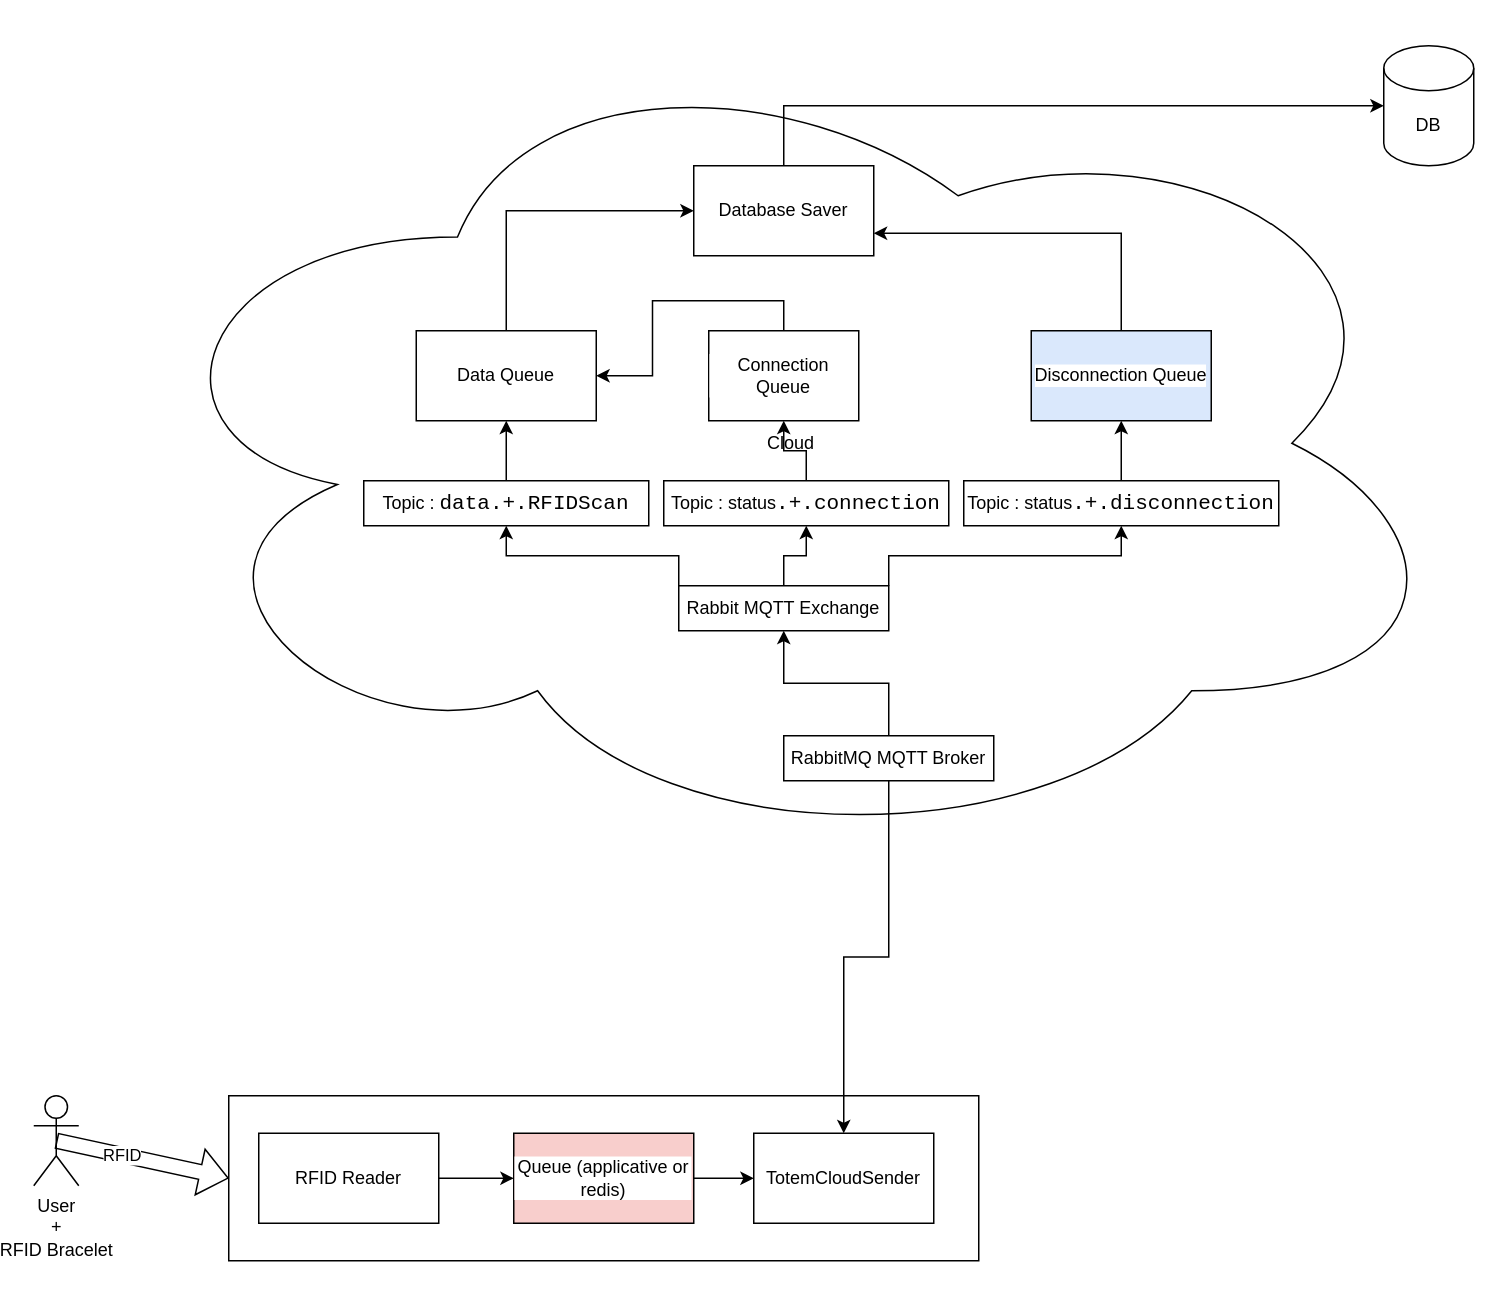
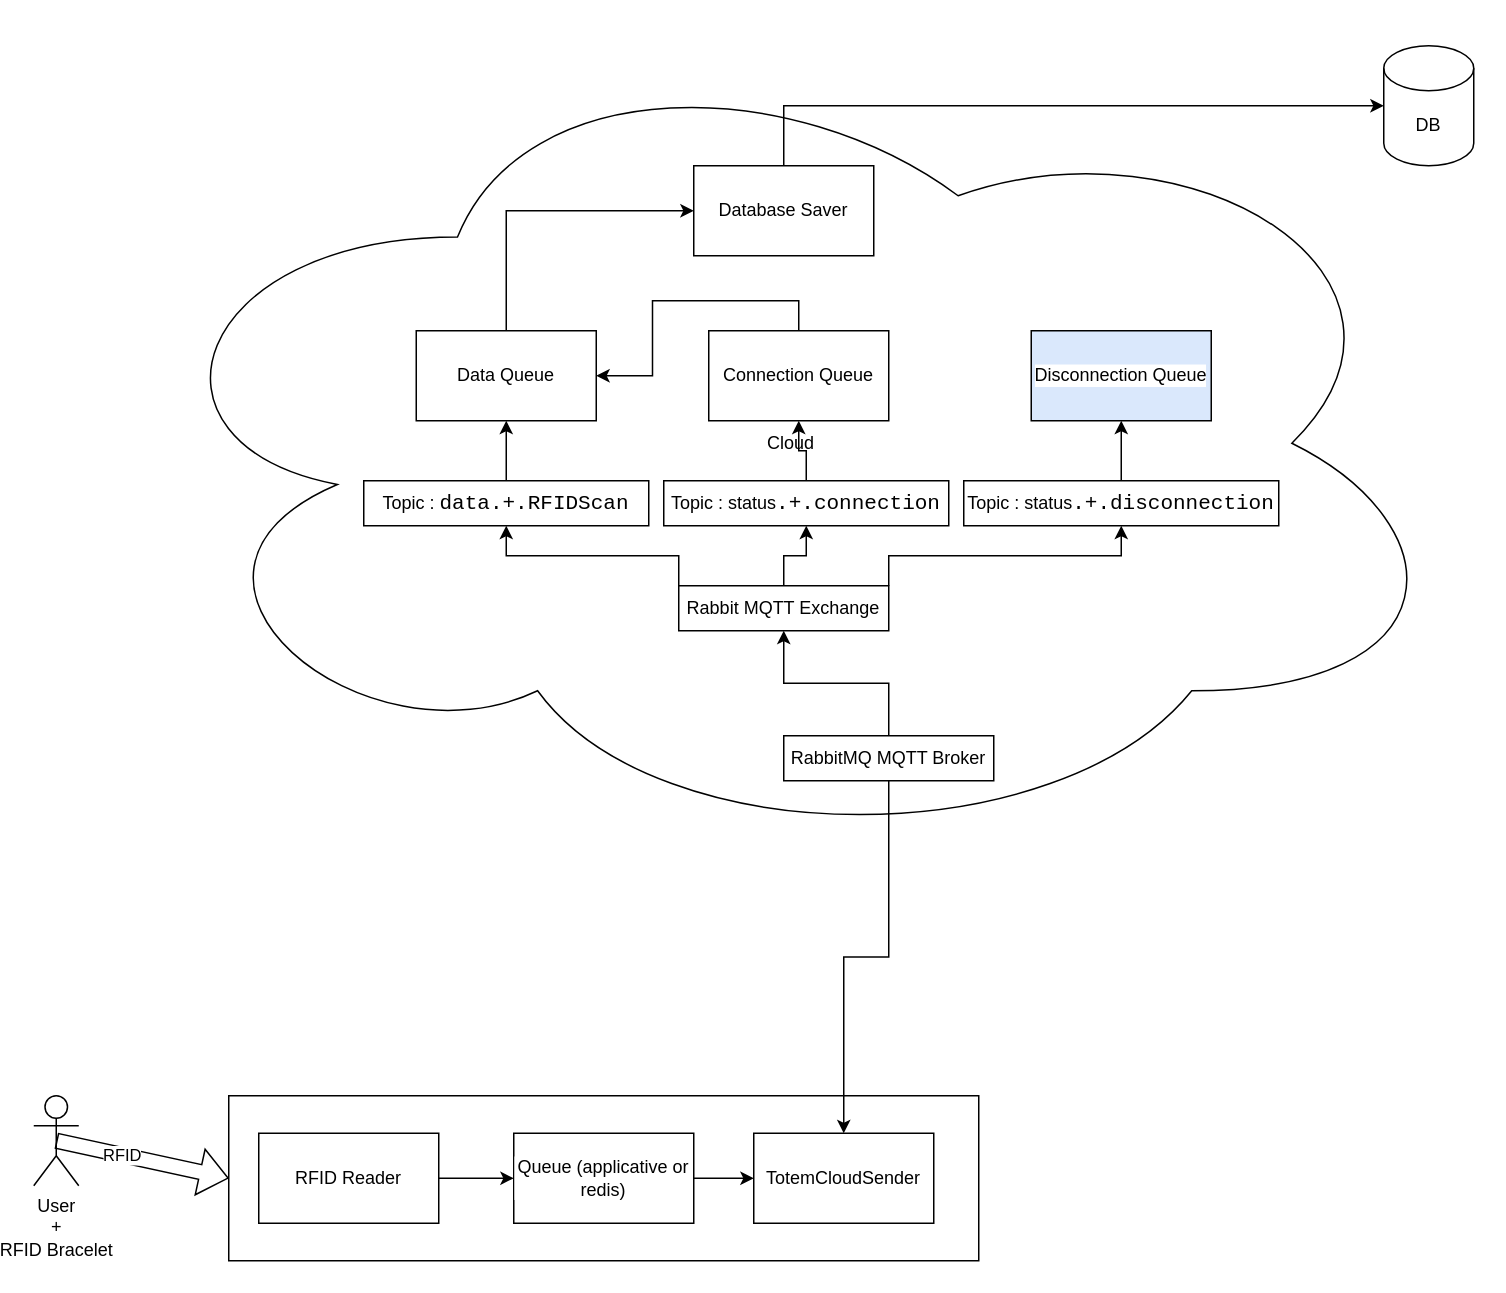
(1051, 233) -> none
(784, 376) -> (799, 376)
(604, 1178) -> (604, 1178)
